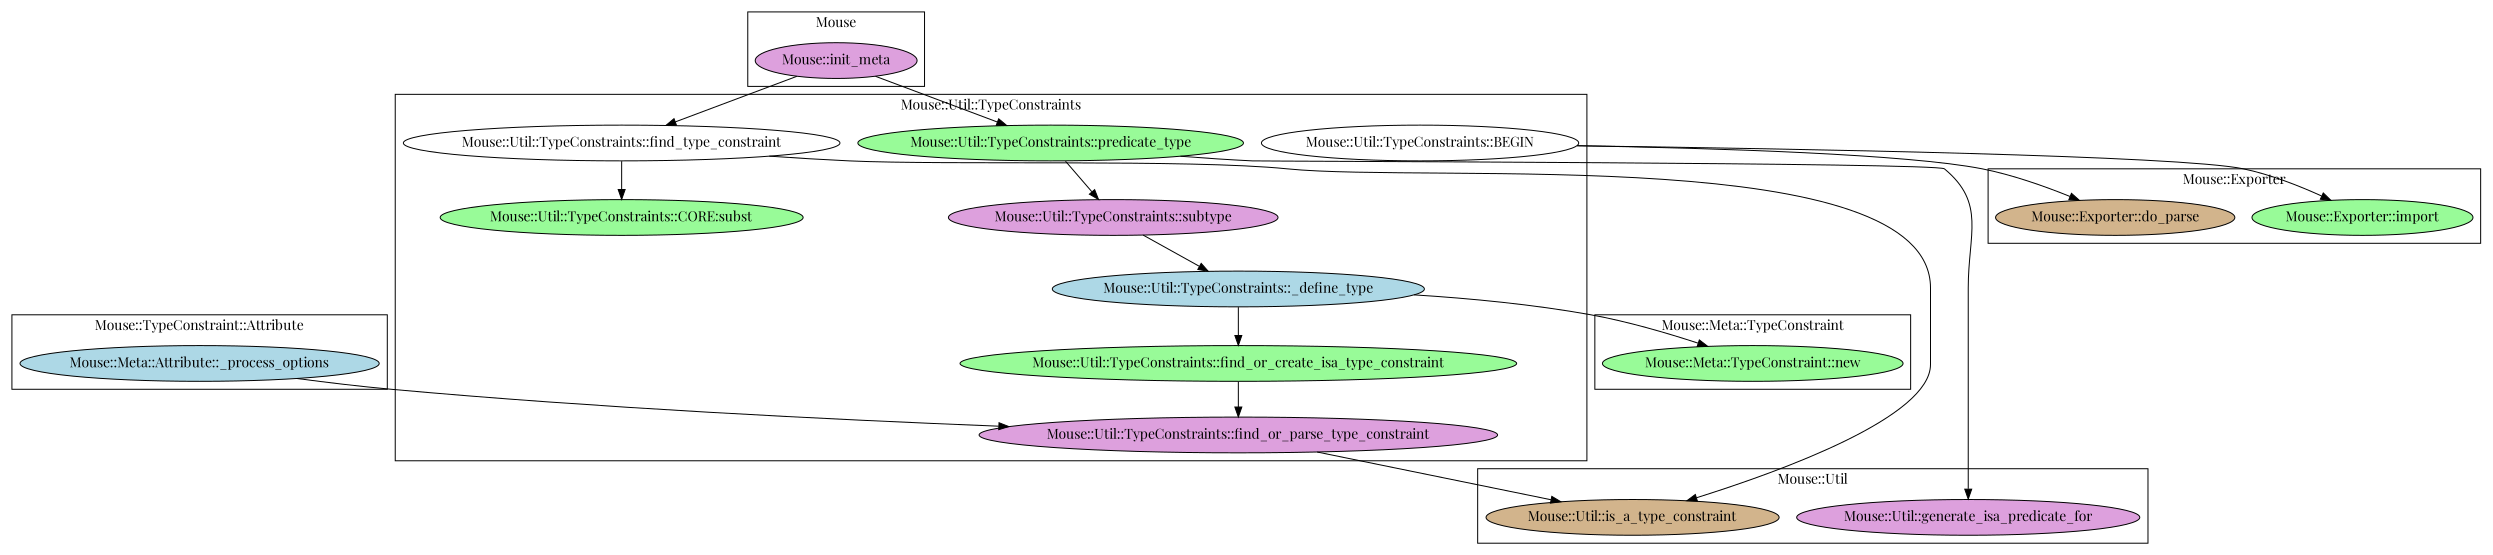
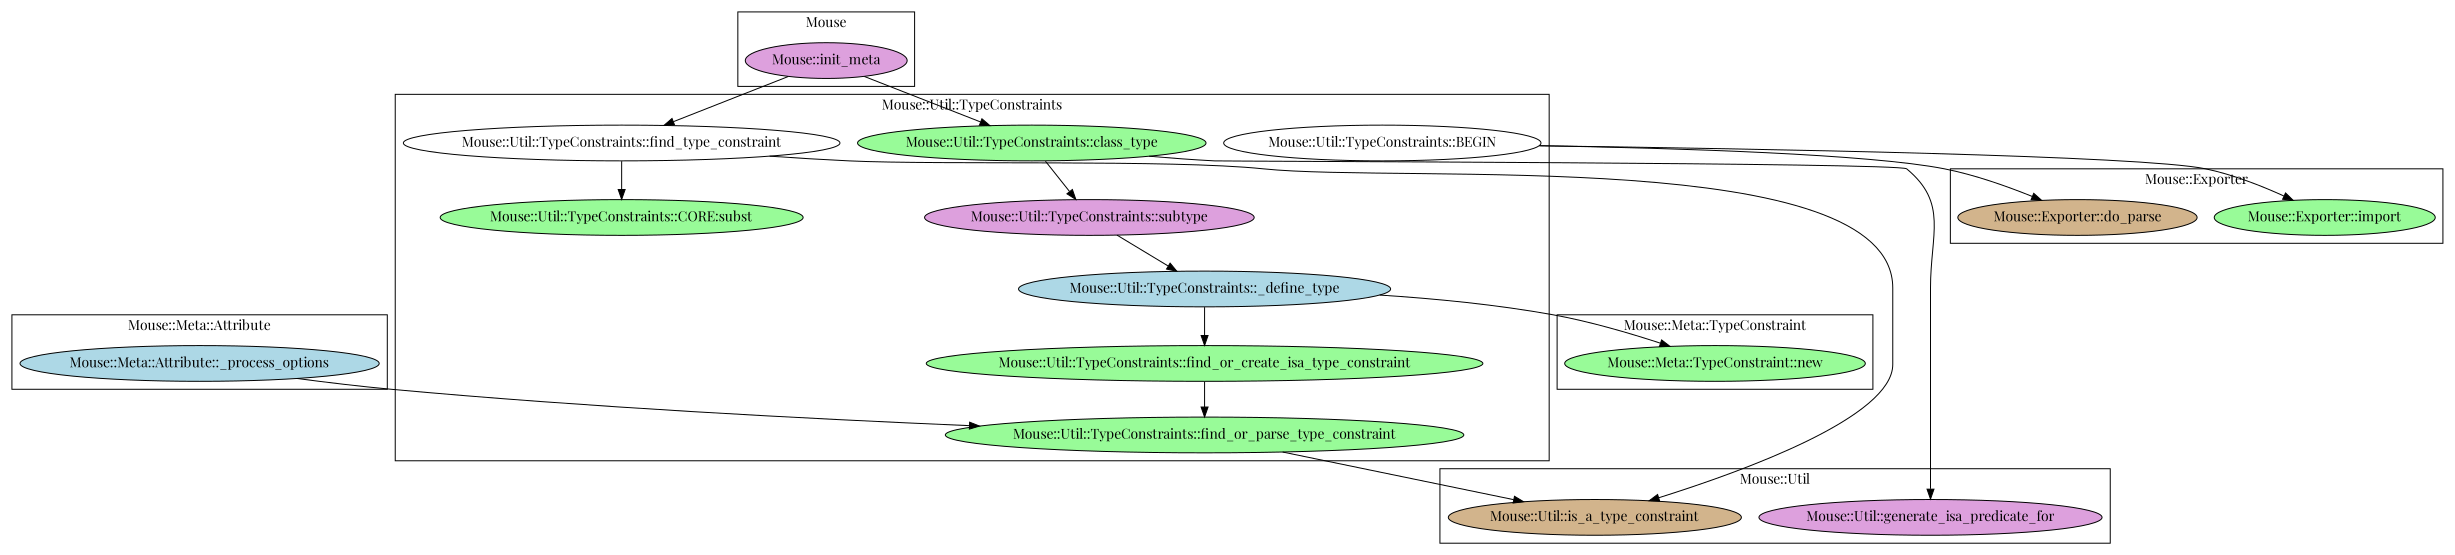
(1051, 143) -> (1032, 143)
(200, 326) -> (200, 326)
(1238, 435) -> (1205, 435)
